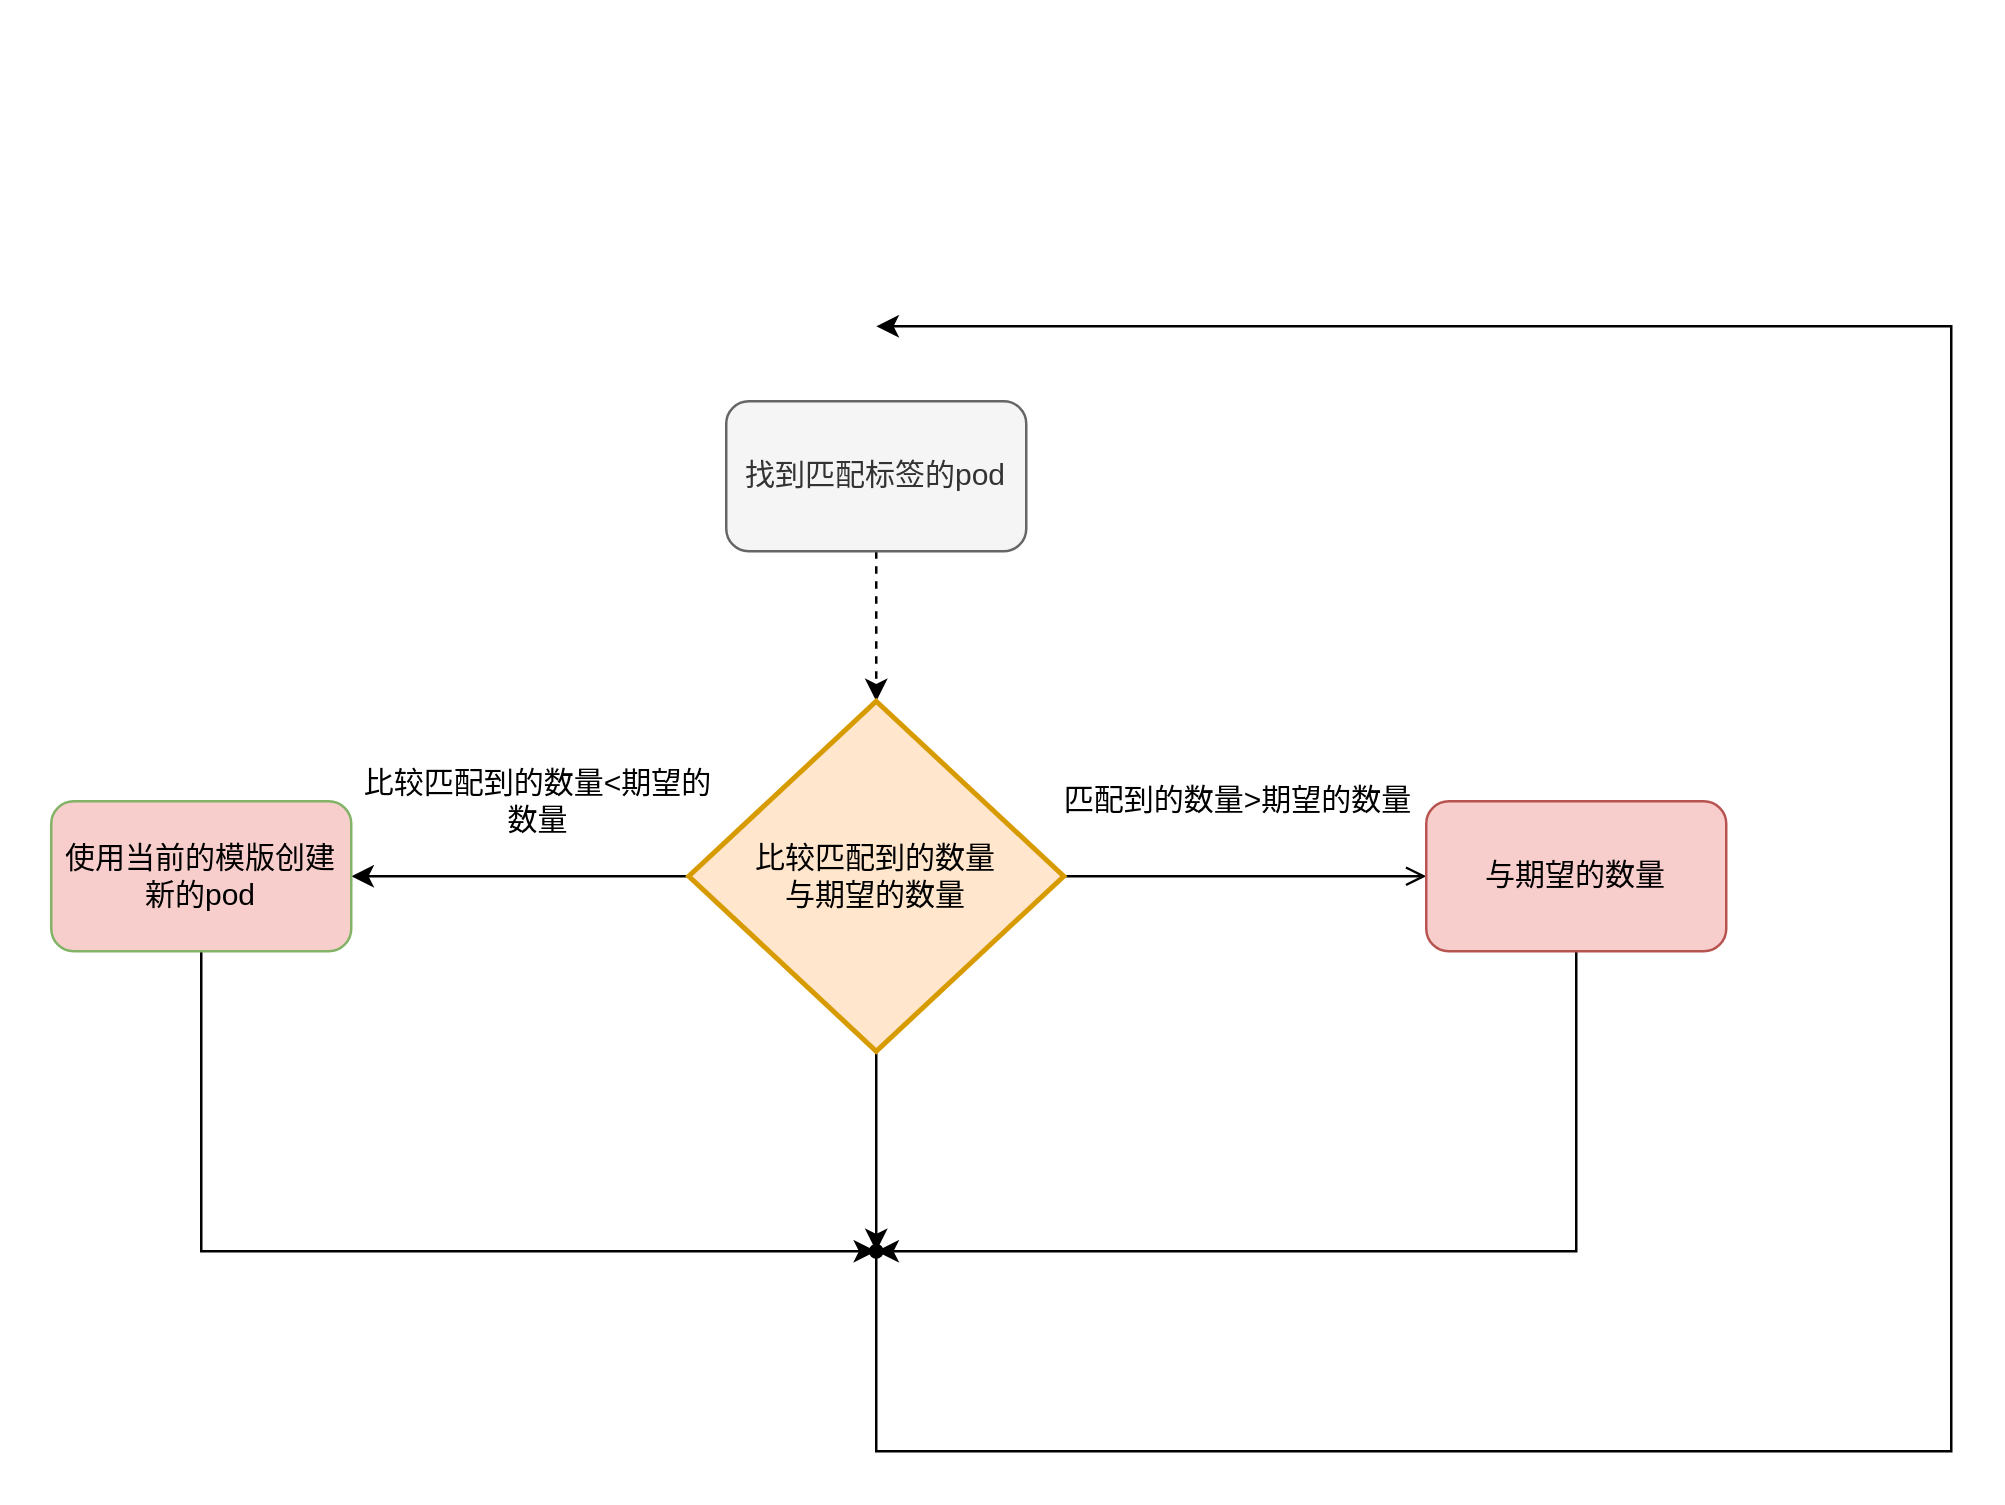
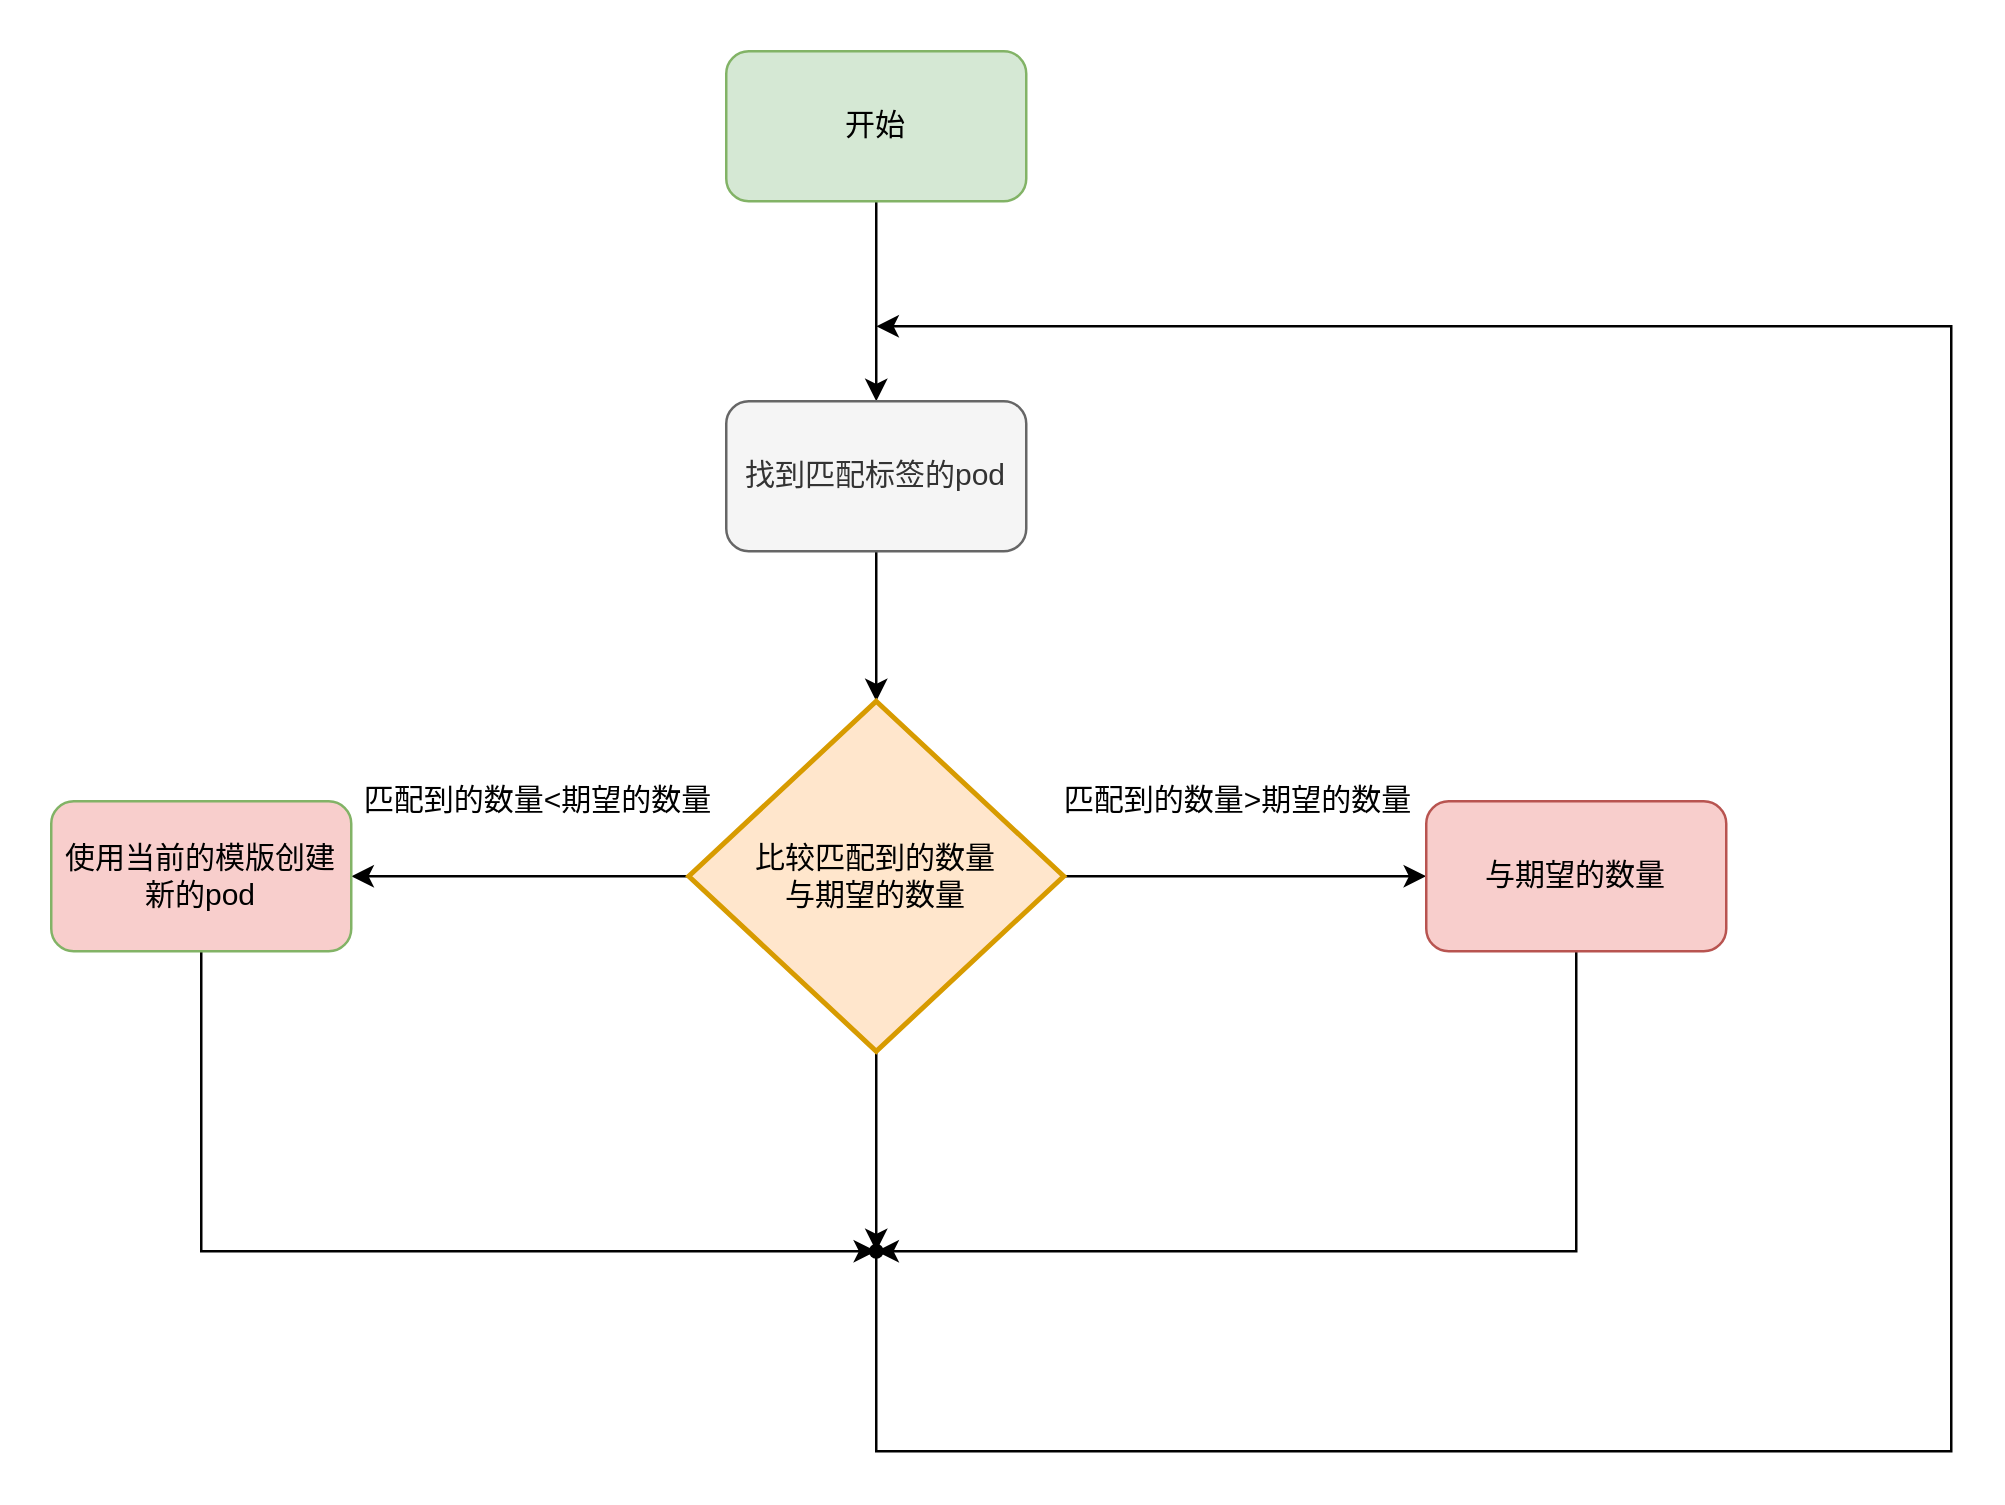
none -> (876, 126)
none -> (876, 293)
(876, 621) -> (876, 621)
(539, 801) -> (539, 801)
(1412, 876) -> (1408, 876)
